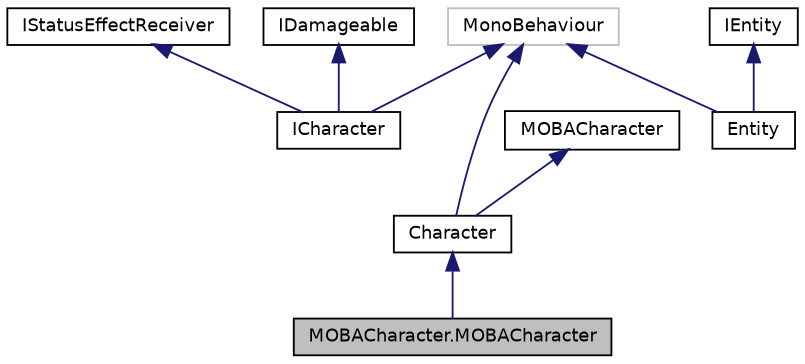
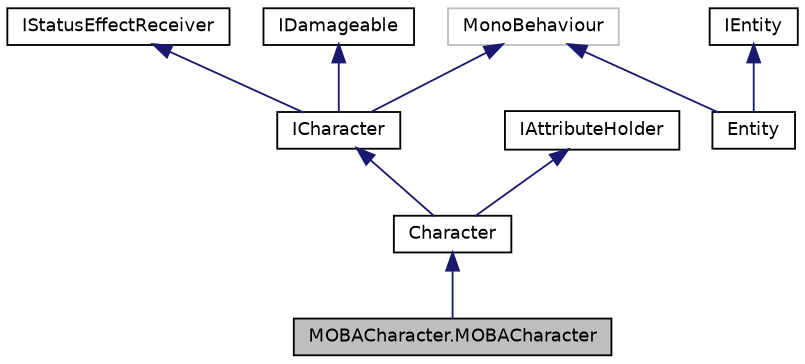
(592, 130) -> (592, 130)
(478, 136) -> (402, 188)
